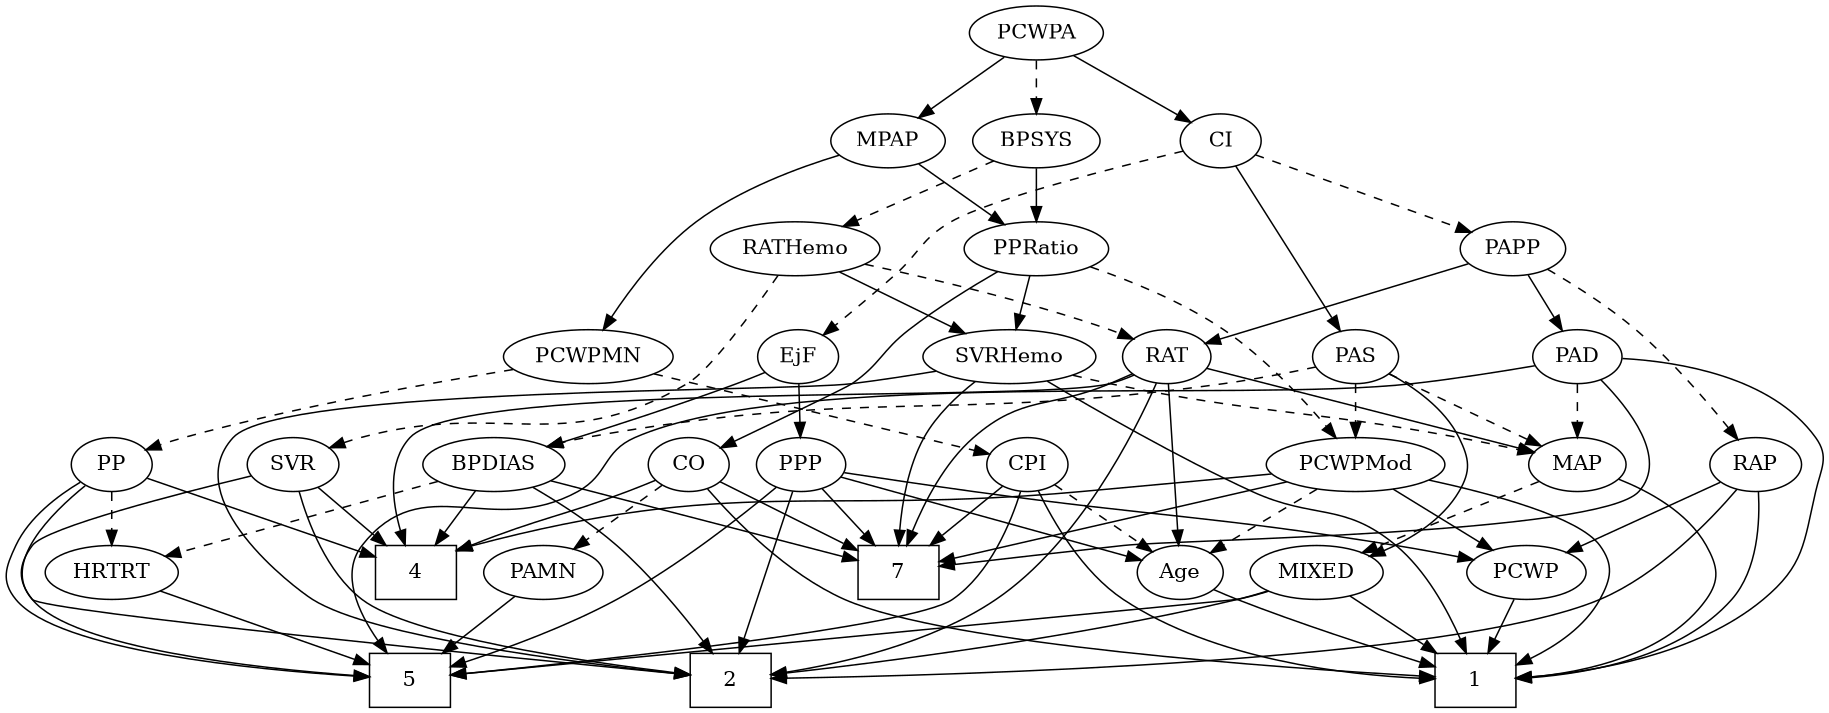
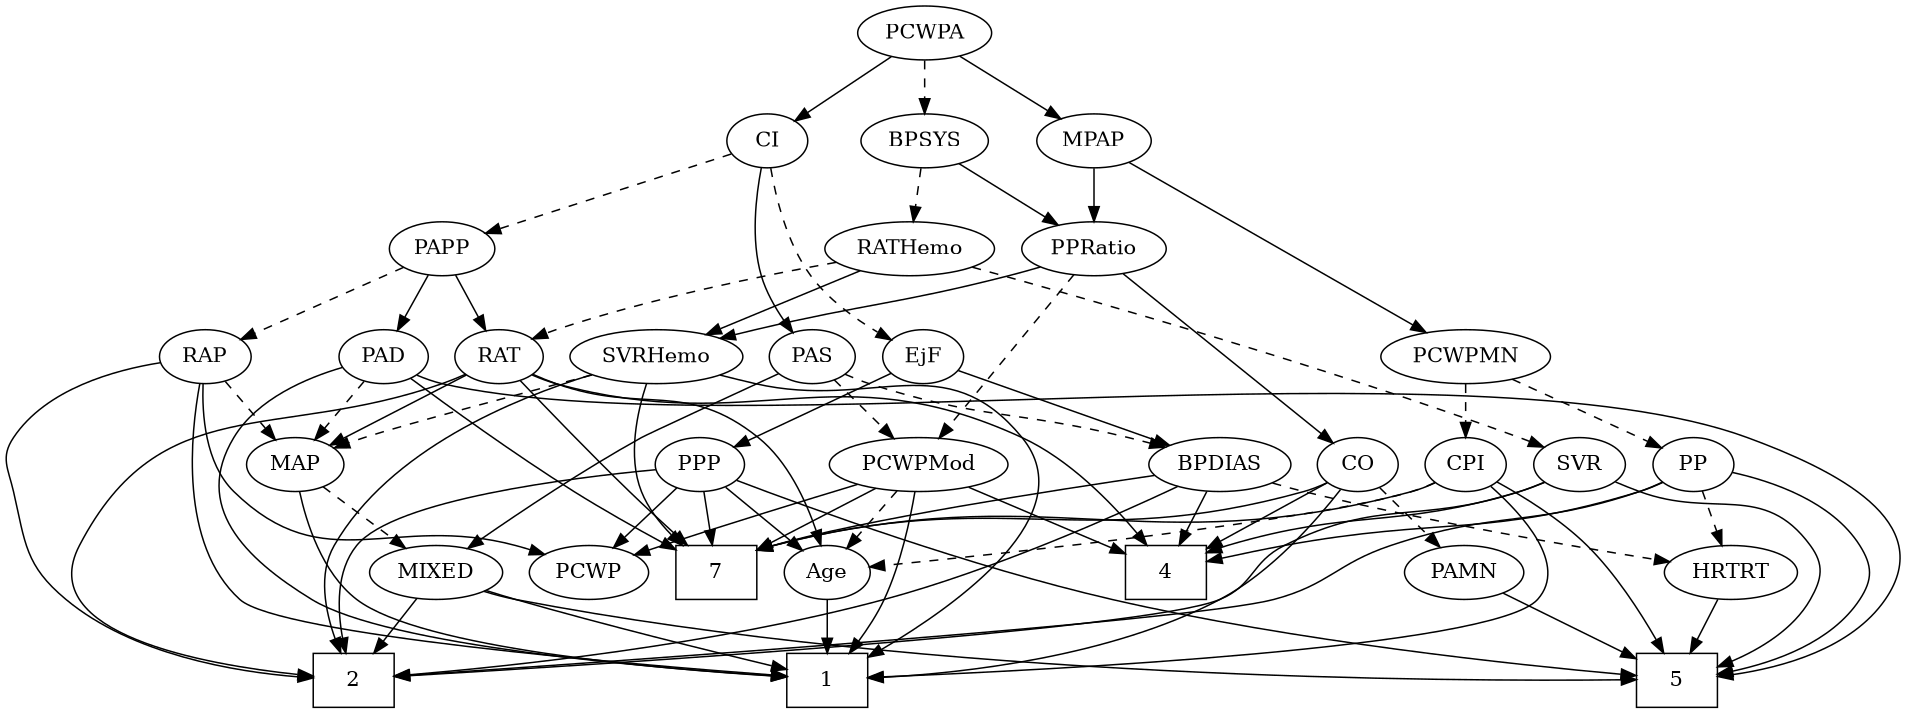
(1458, 407) -> (245, 405)
(1506, 615) -> none
